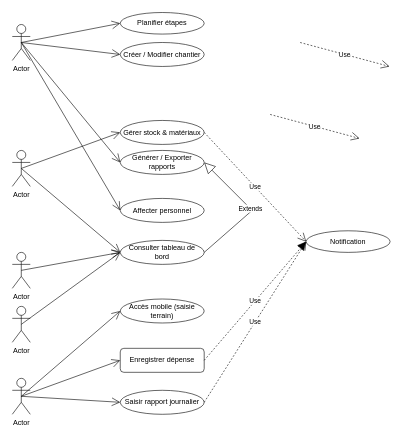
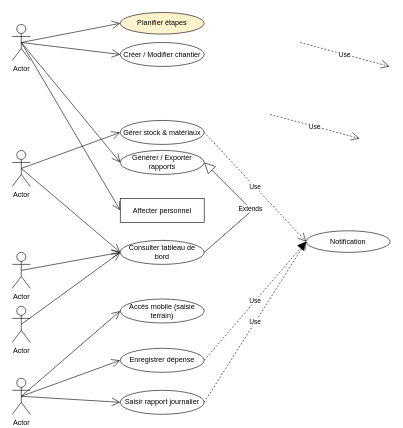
(162, 23) -> (162, 23)
(162, 210) -> (162, 210)
(162, 360) -> (162, 360)
